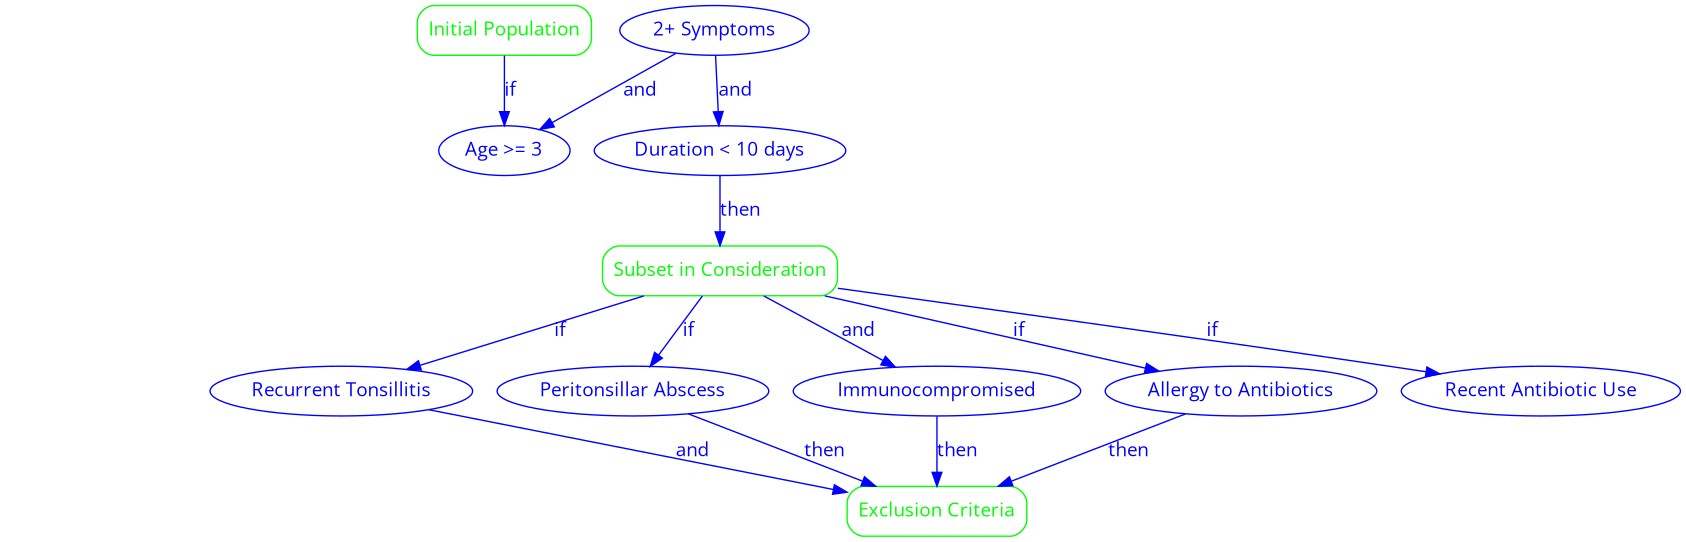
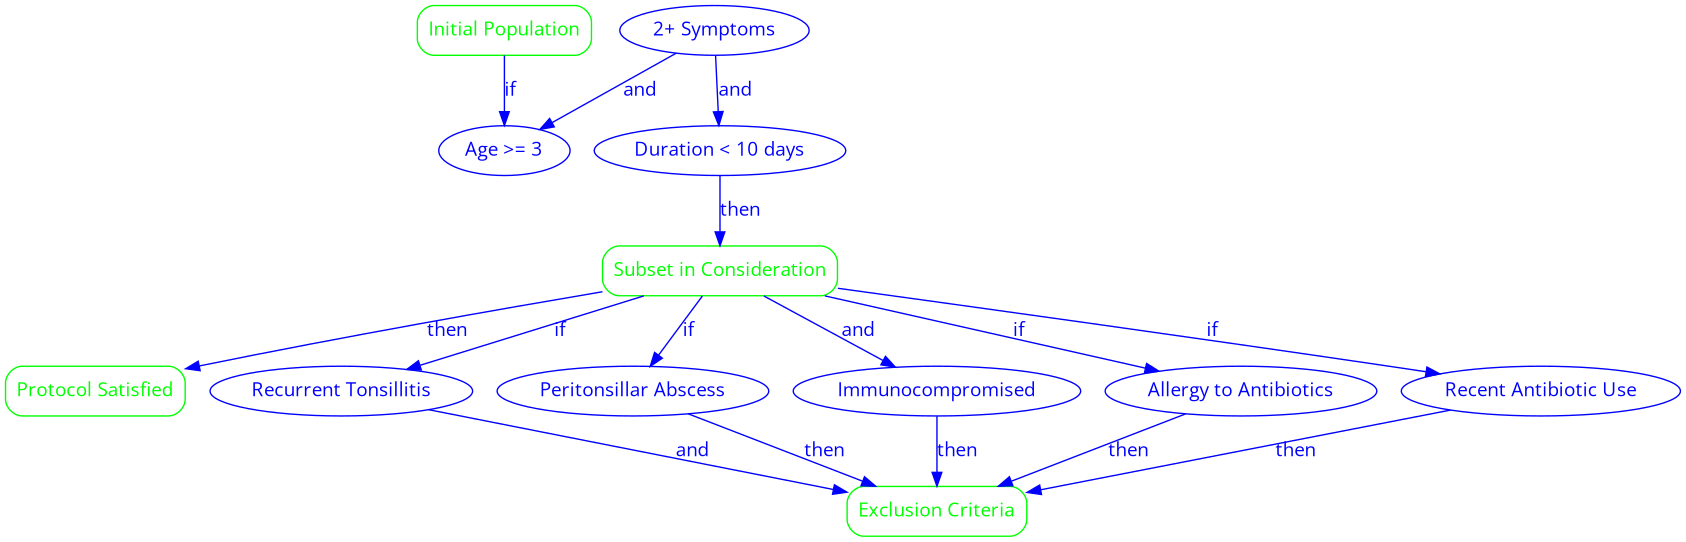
none -> (95, 391)
none -> (1246, 450)
